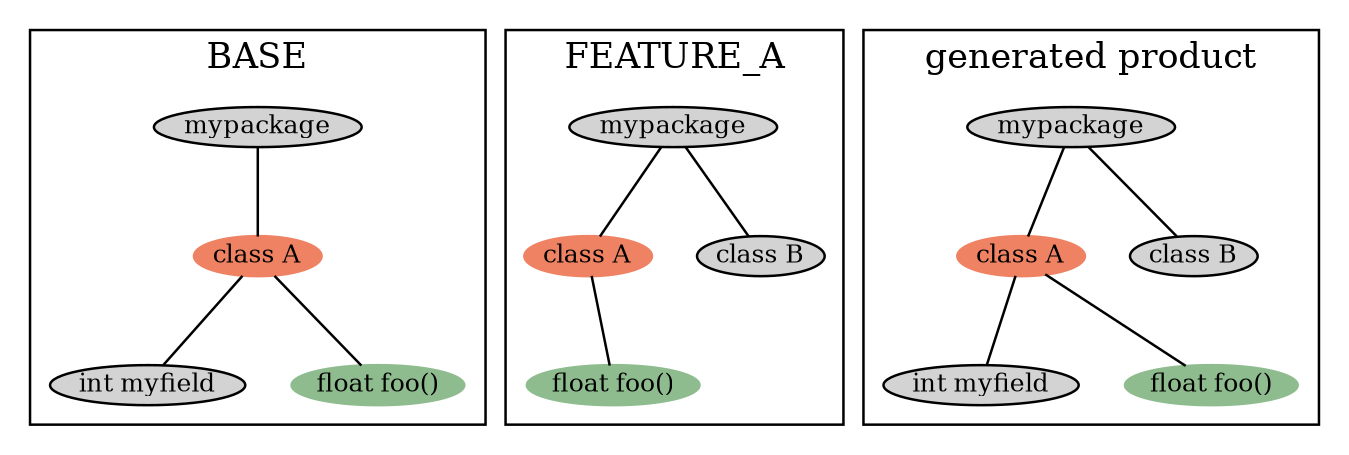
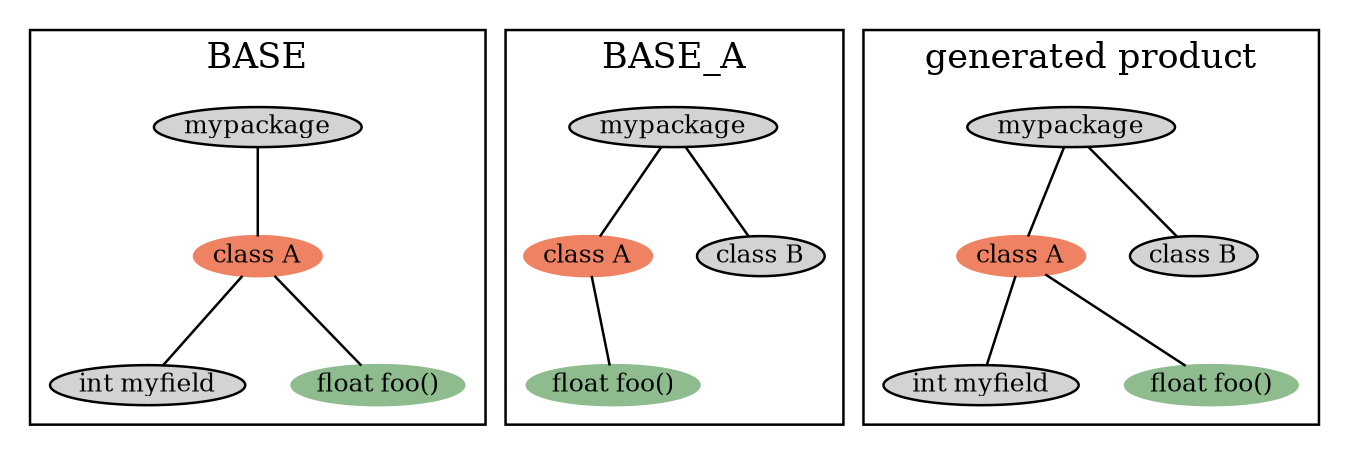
(674, 59) -> (674, 59)
